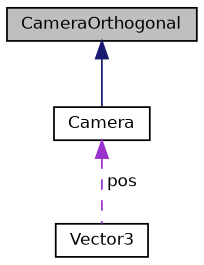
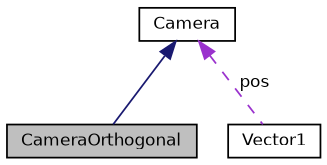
(102, 83) -> (139, 90)
(102, 240) -> (274, 141)
